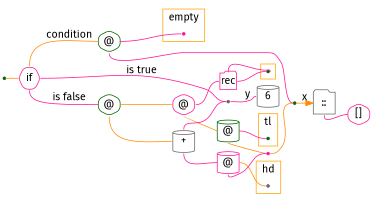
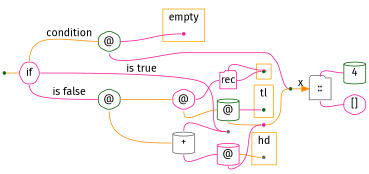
none -> (355, 73)
(268, 96) -> none
